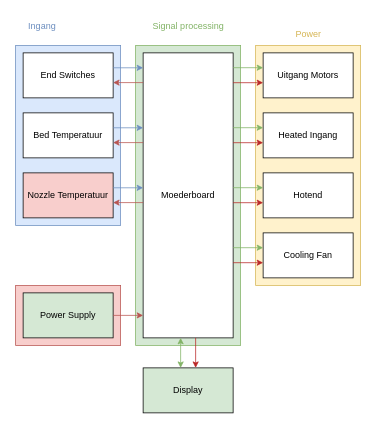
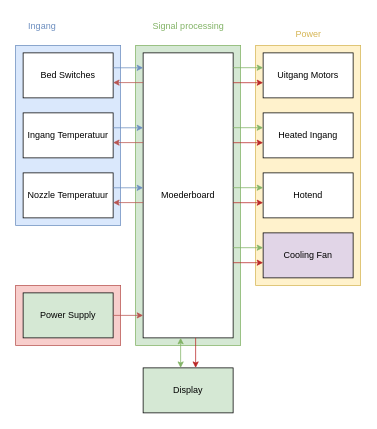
(68, 75) -> (68, 75)
(68, 135) -> (68, 135)
(68, 195) -> (68, 195)
(308, 255) -> (308, 255)
